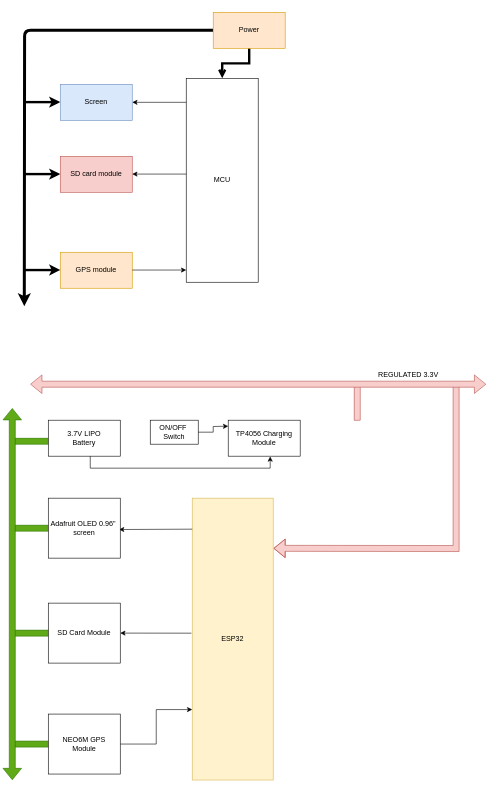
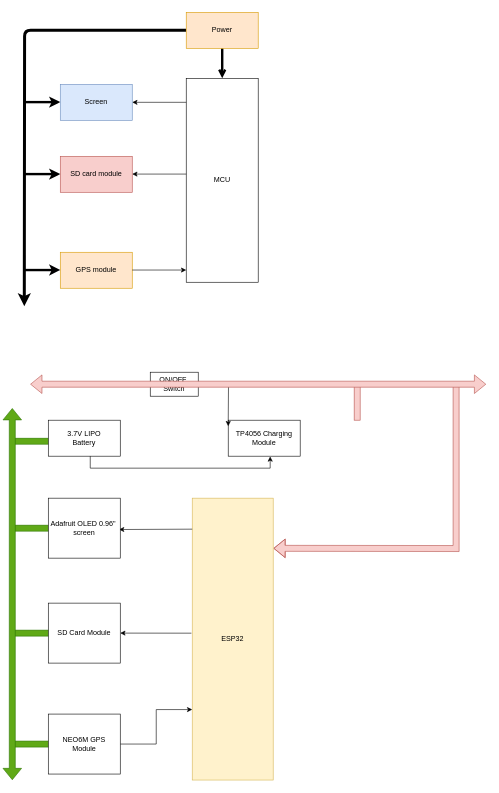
(249, 30) -> (222, 30)
(408, 375) -> none
(174, 432) -> (174, 384)
